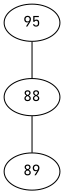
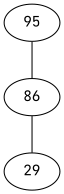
(32, 97) -> (32, 97)
(32, 172) -> (32, 172)
